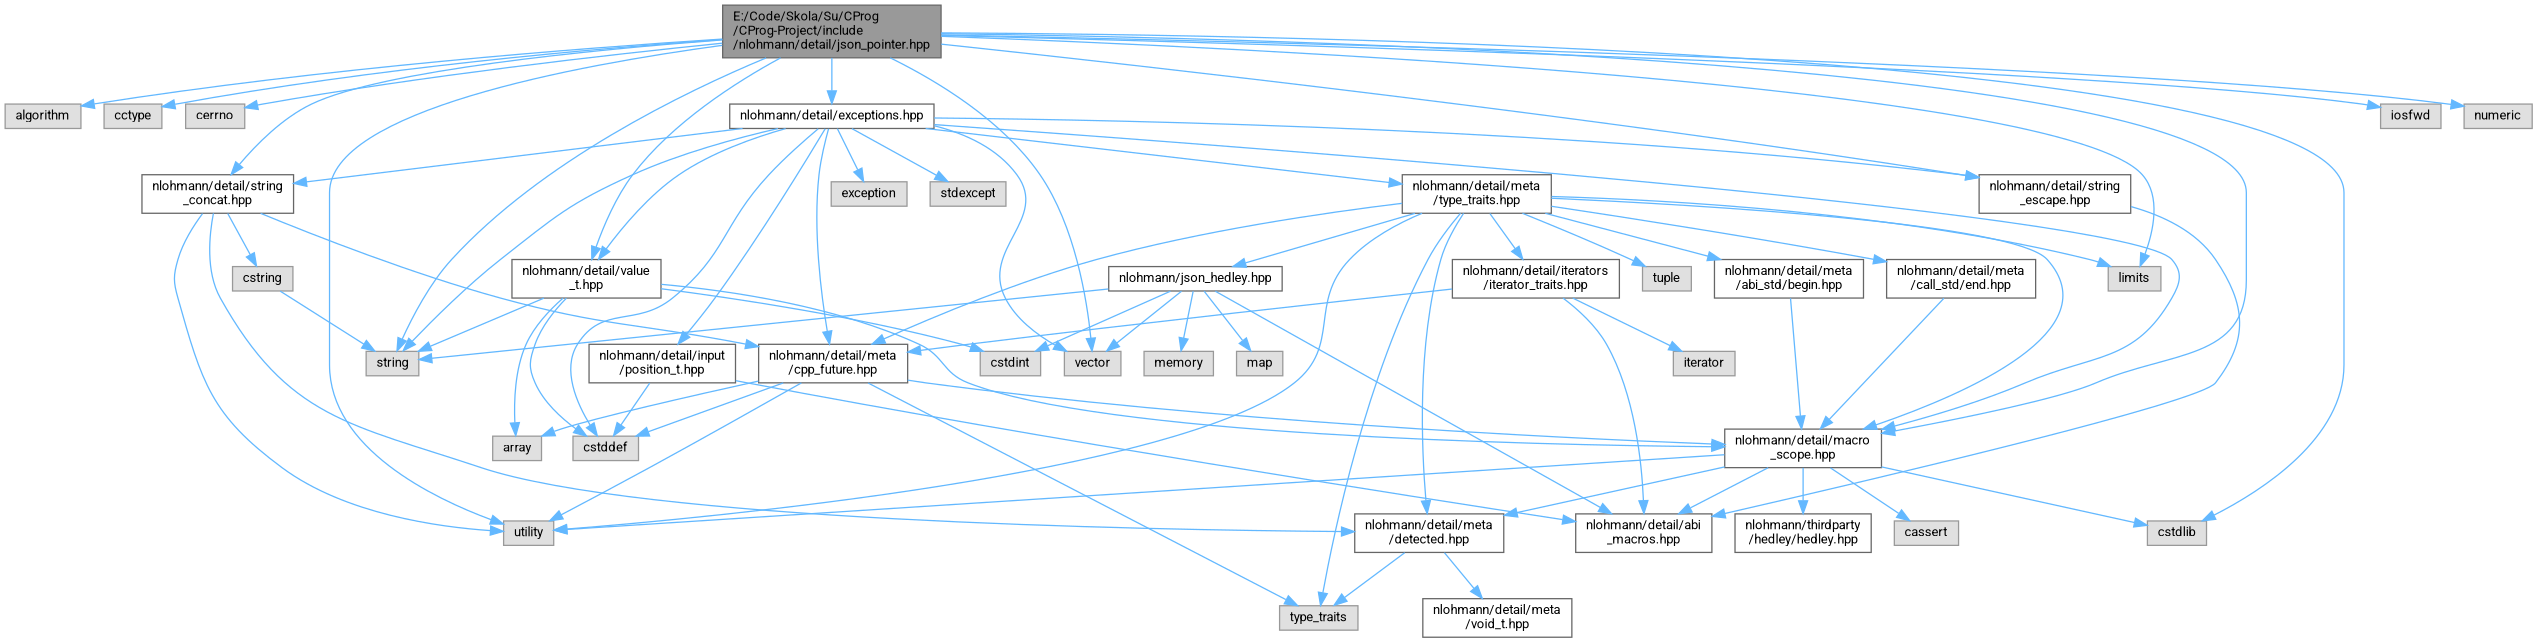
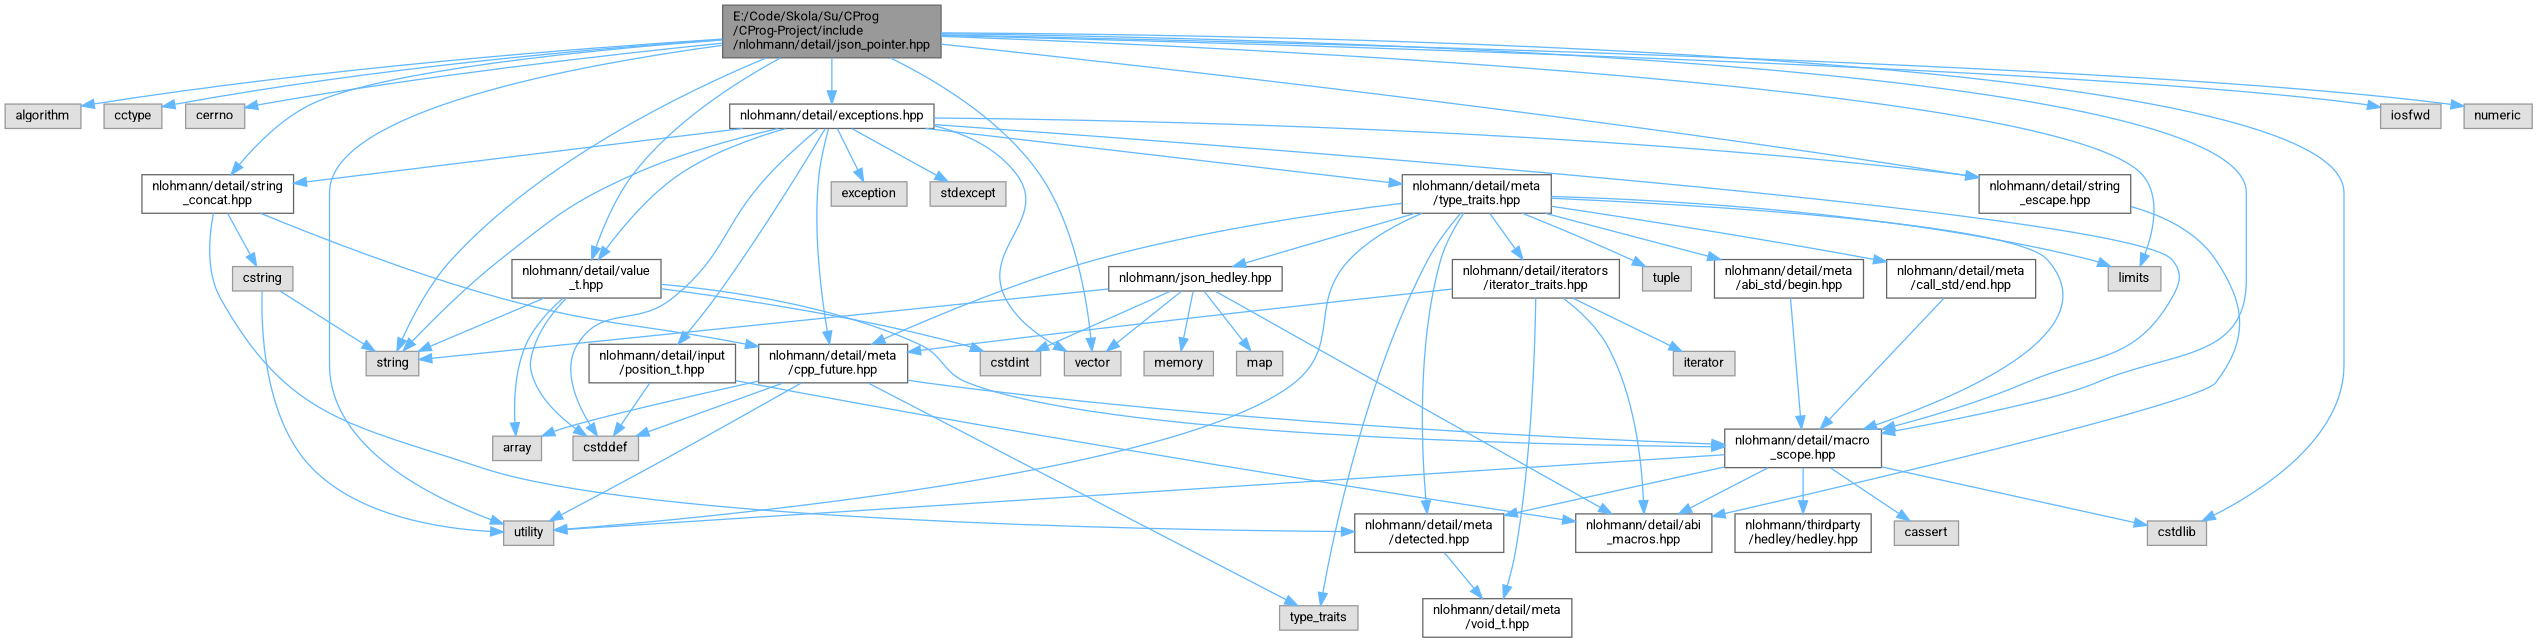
(253, 444) -> (314, 470)
none -> (1528, 457)
(1375, 575) -> none
